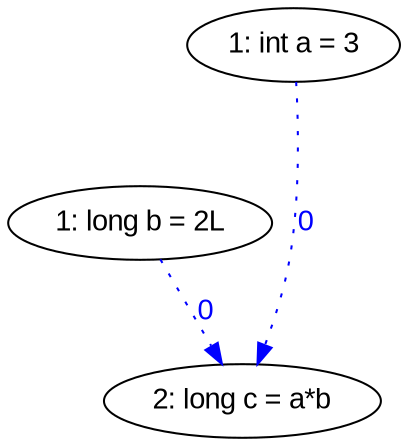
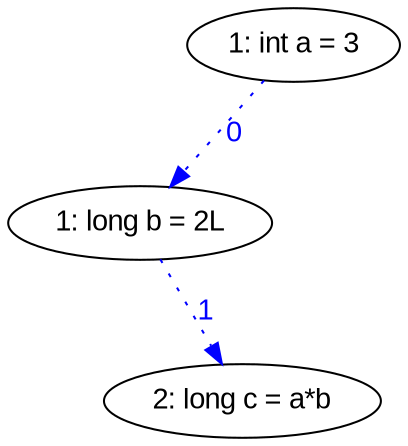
(295, 215) -> (224, 126)
(206, 312) -> (206, 312)
